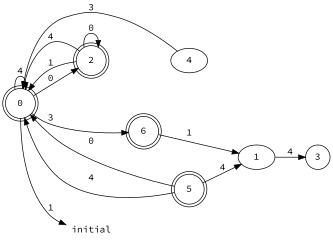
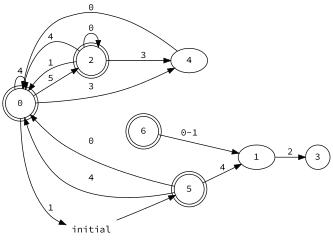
(91, 8) -> (91, 8)
none -> (135, 61)
(51, 79) -> (51, 79)
(75, 130) -> (104, 95)
(189, 133) -> (189, 133)
(290, 152) -> (290, 152)
none -> (143, 209)
